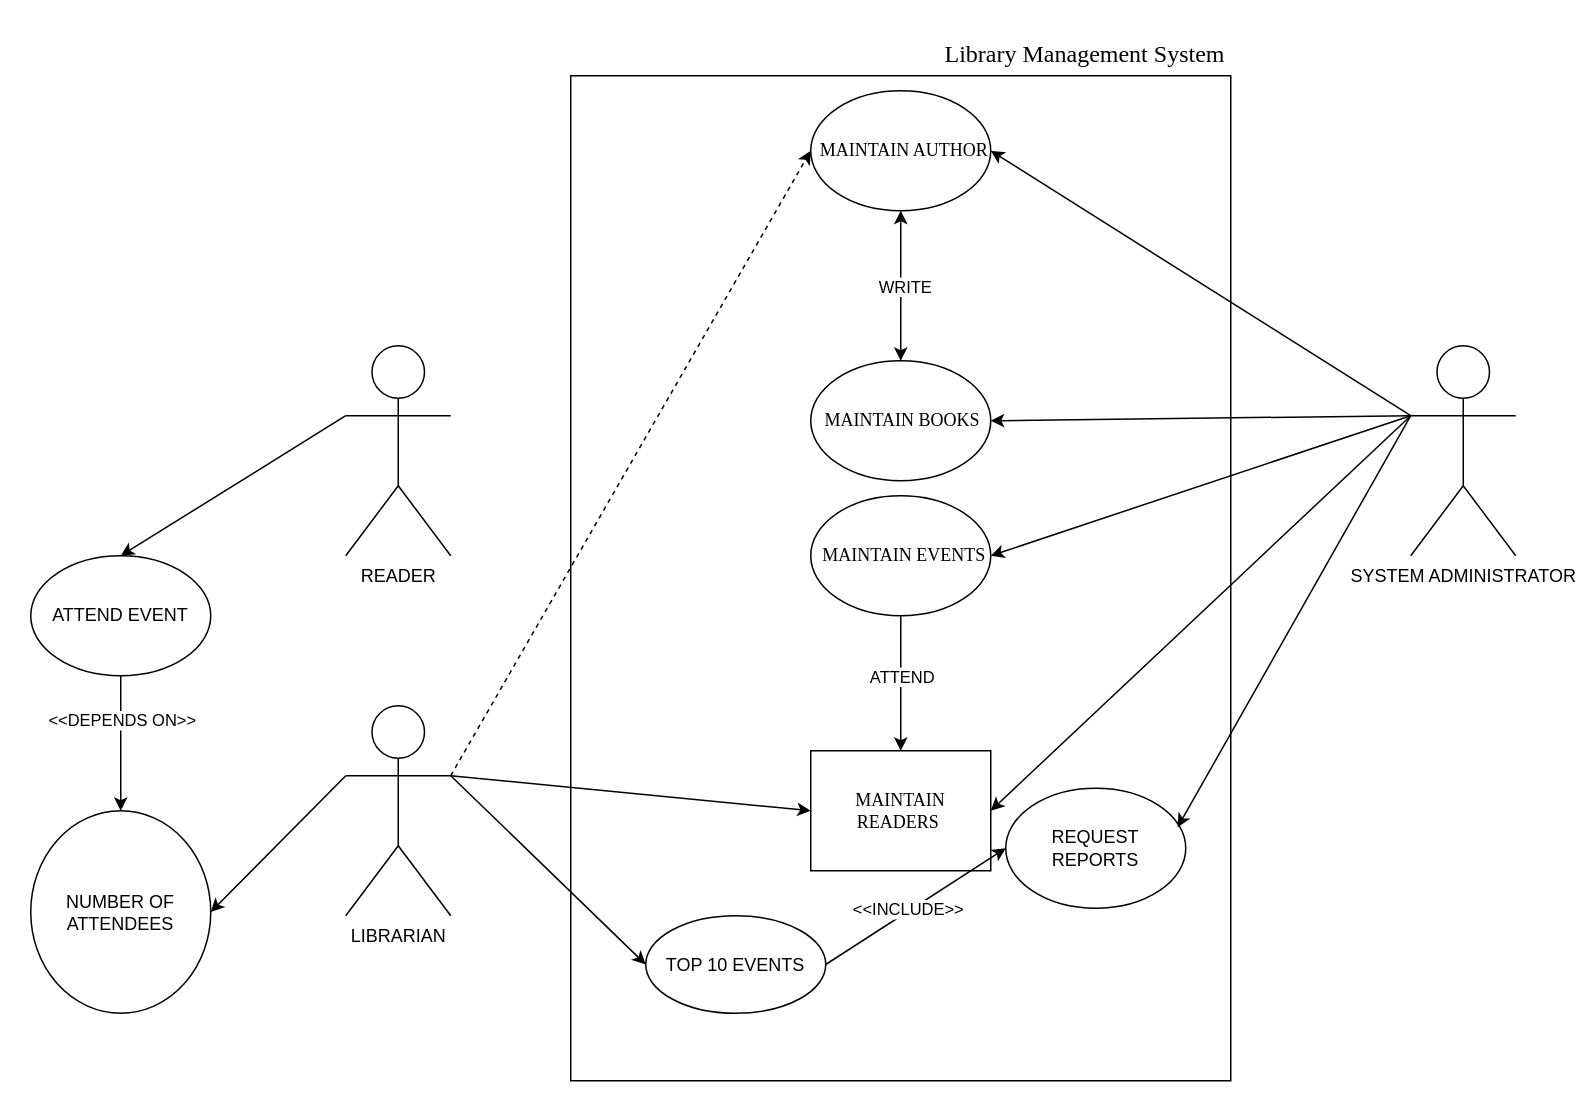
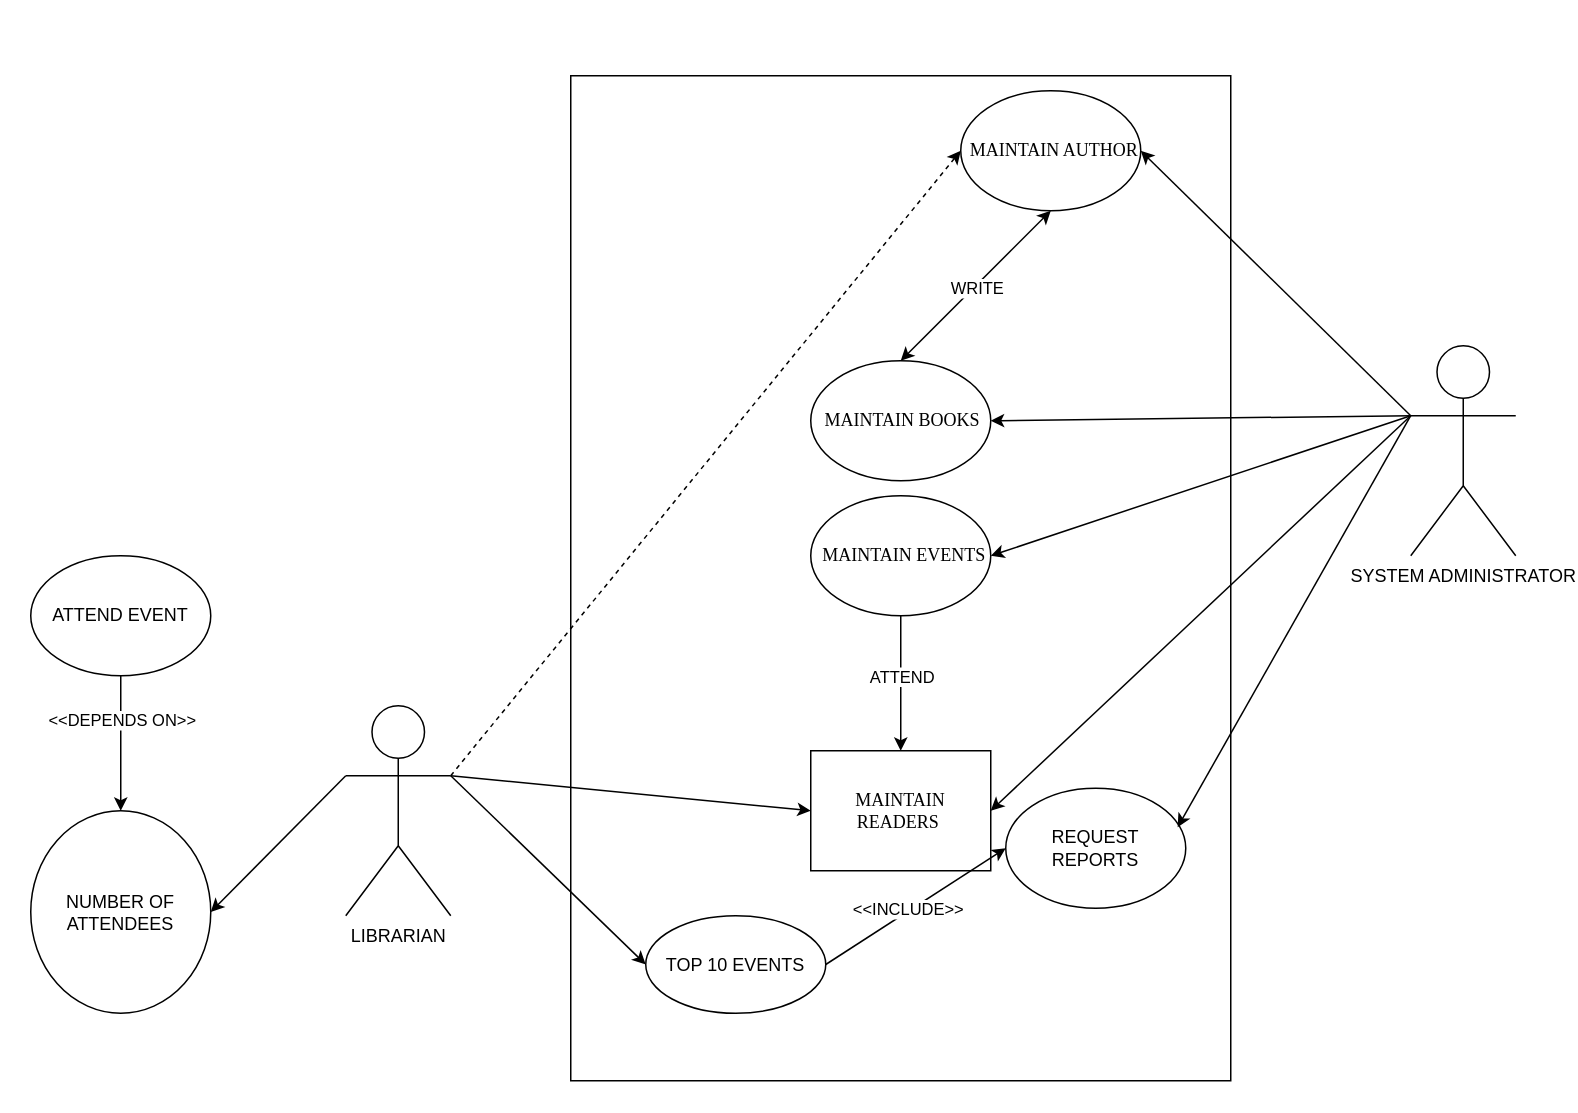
(1088, 53) -> none
(901, 151) -> (1051, 151)
(398, 451) -> none
(237, 483) -> none
